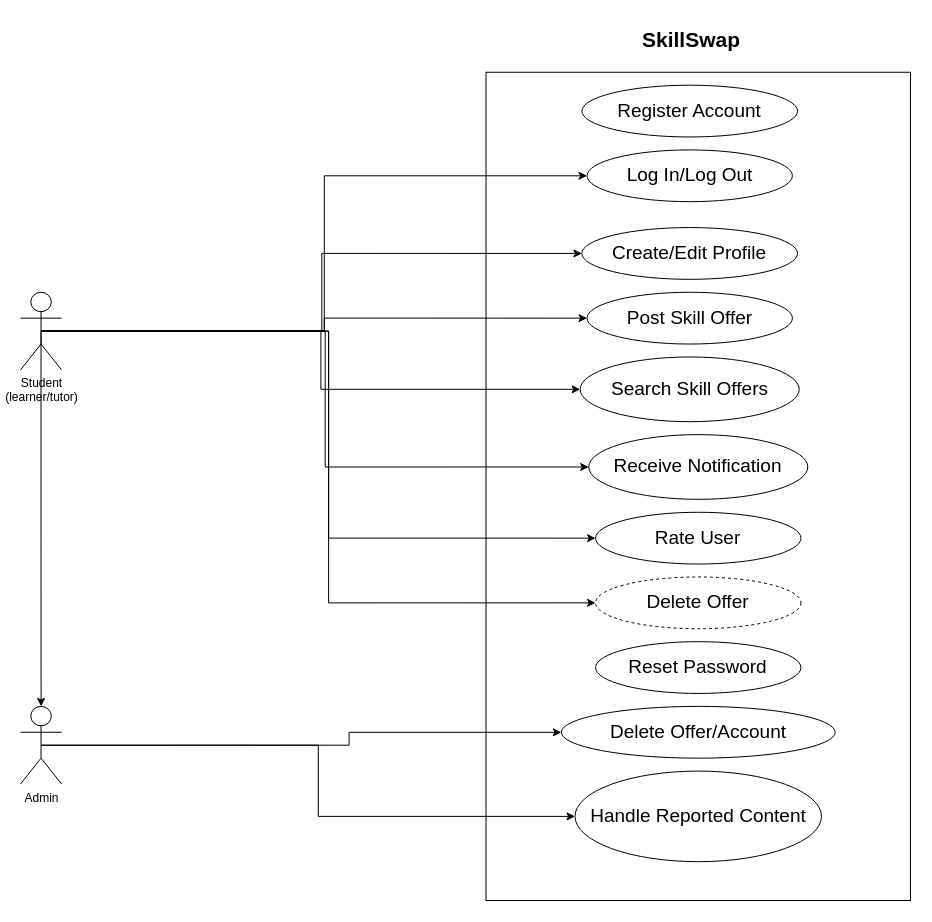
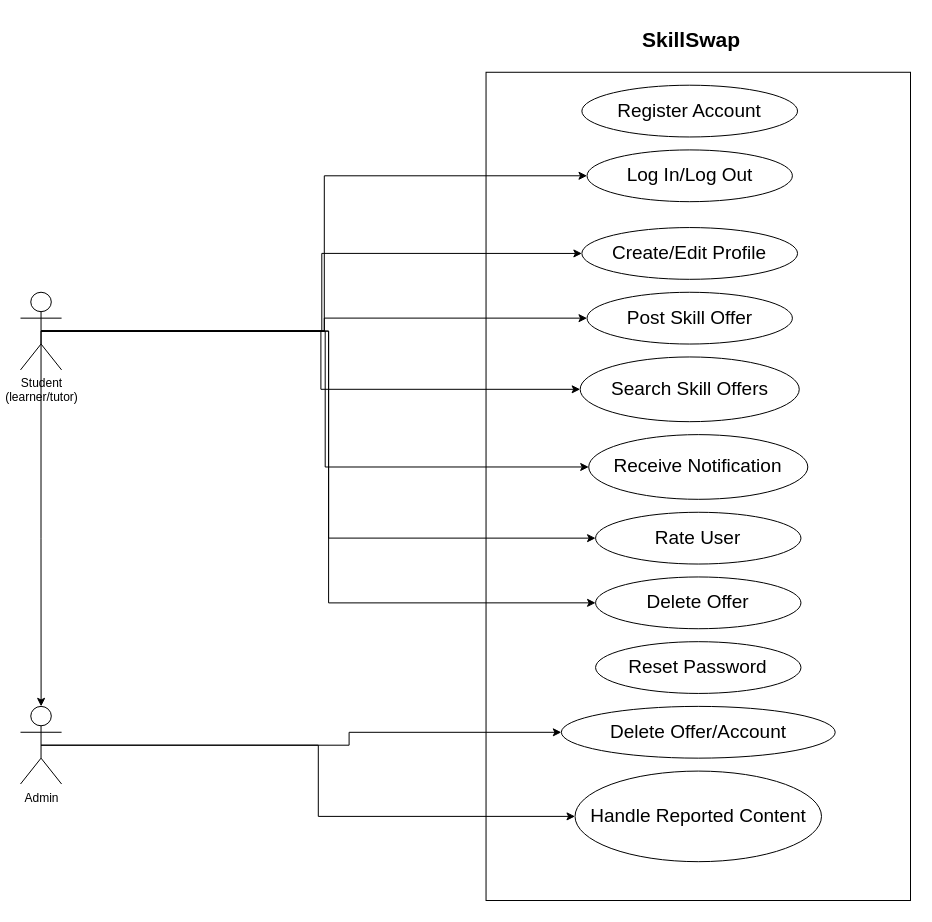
(698, 603) -> (698, 603)
